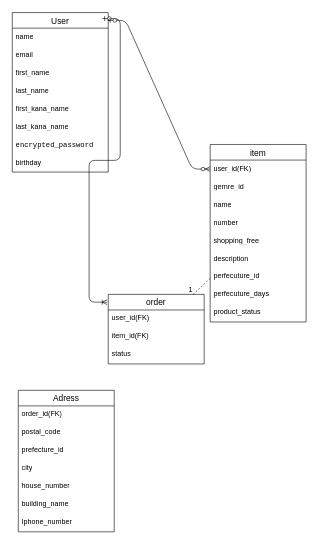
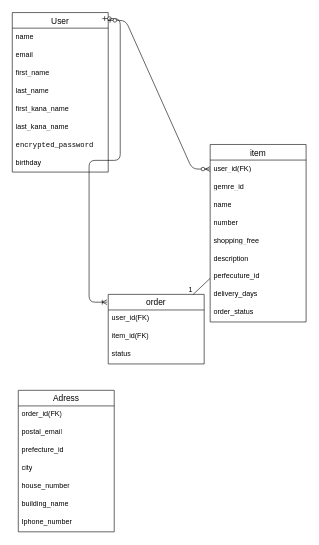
(201, 287) -> (201, 287)
(246, 294) -> (238, 294)
(242, 312) -> (238, 312)
(43, 432) -> (43, 432)
